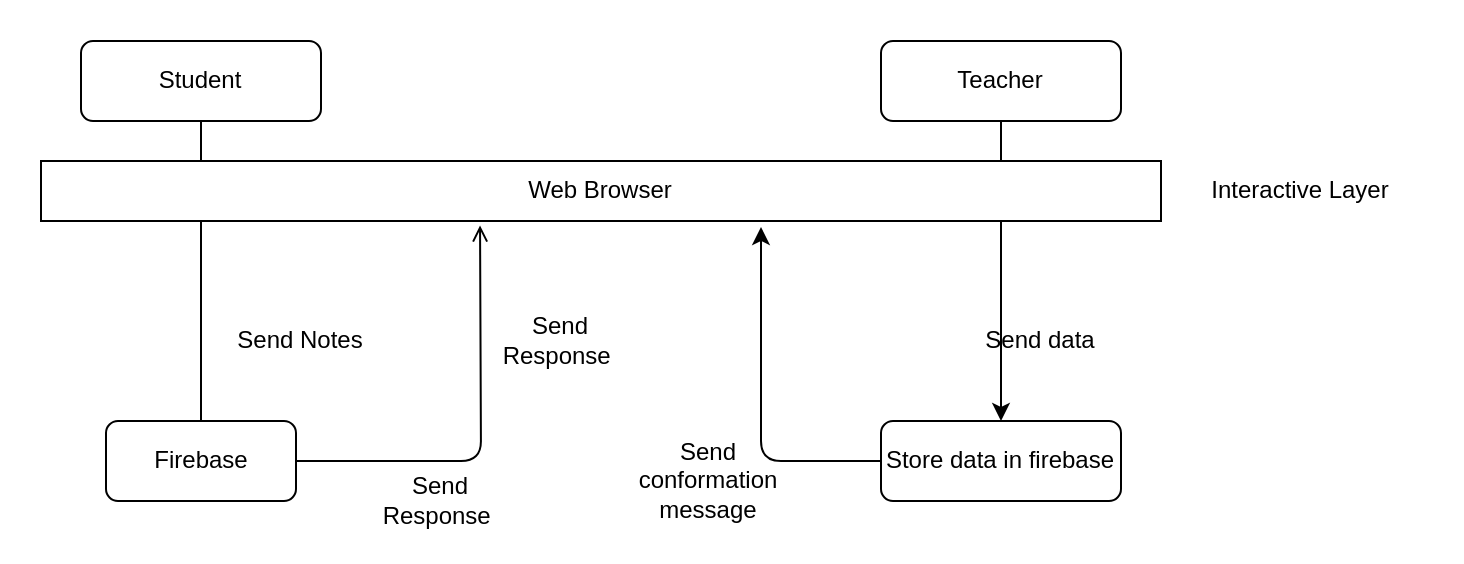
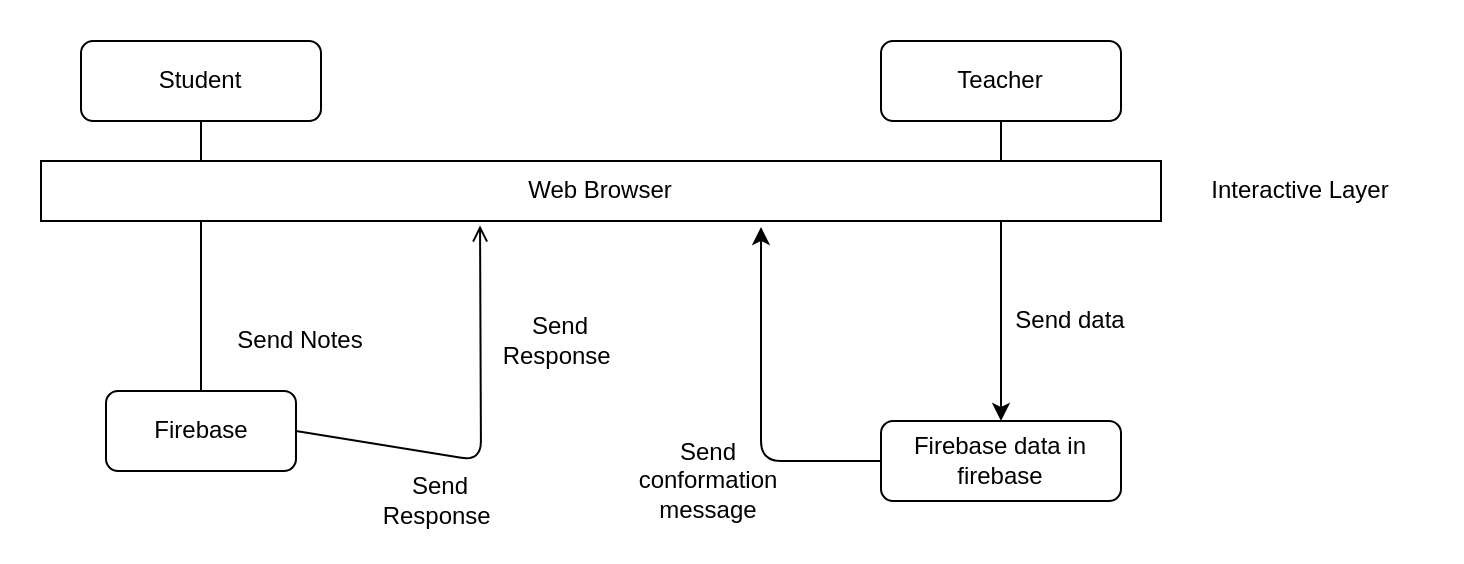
(1041, 341) -> (1071, 321)
(201, 461) -> (201, 431)
(1001, 461) -> (1001, 461)
